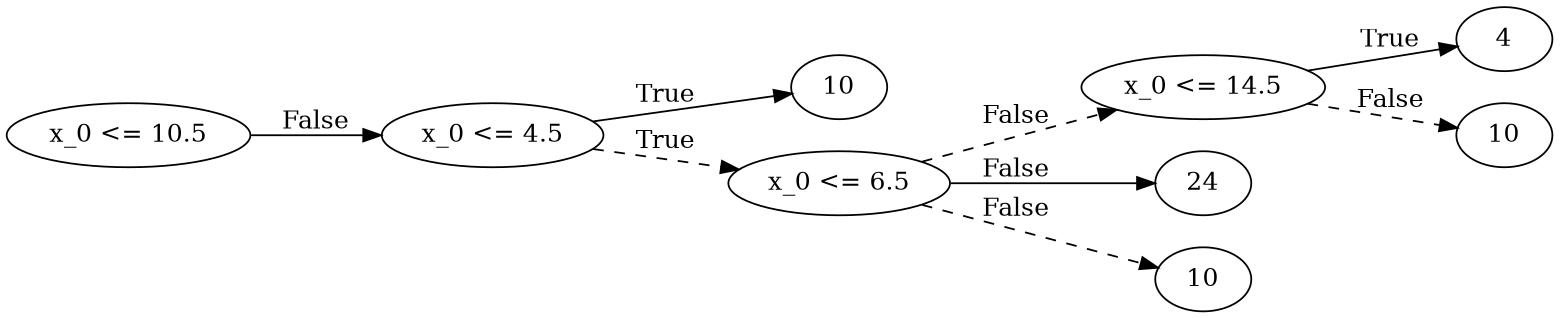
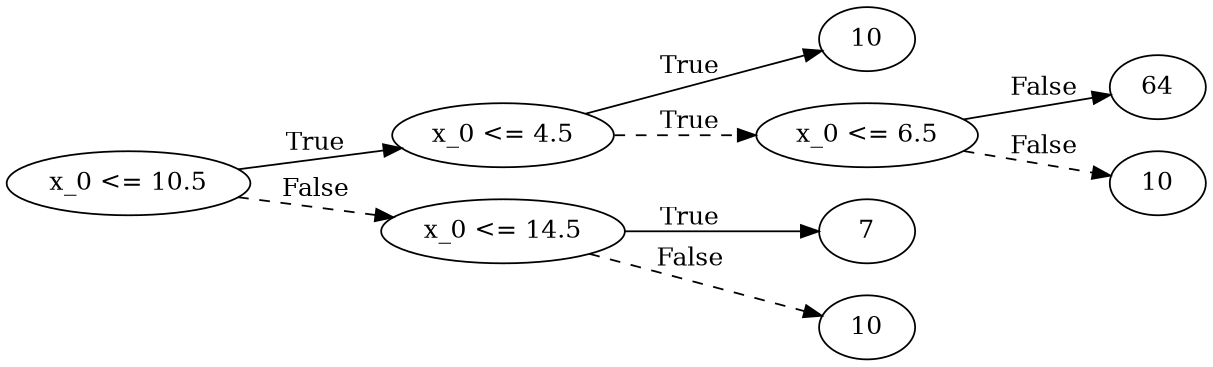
(1504, 39) -> (867, 231)
(316, 122) -> (316, 143)
(1010, 138) -> (307, 206)
(1203, 183) -> (1158, 87)
